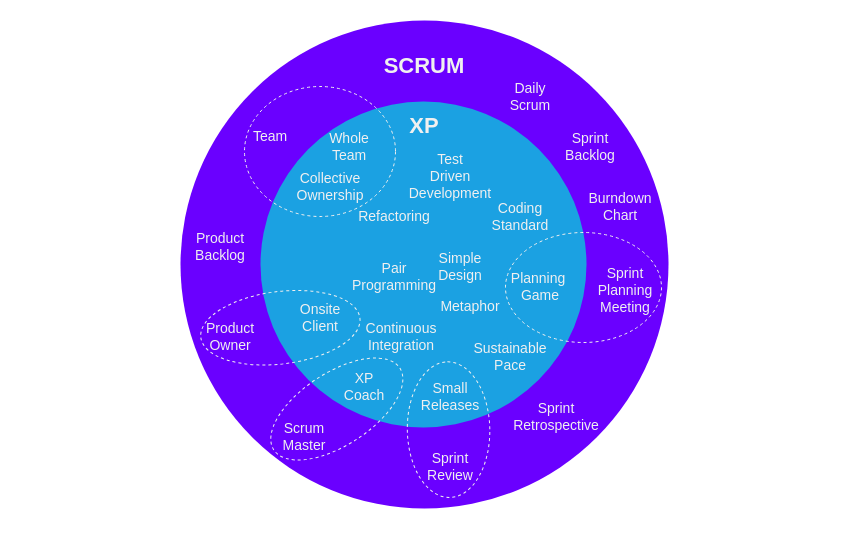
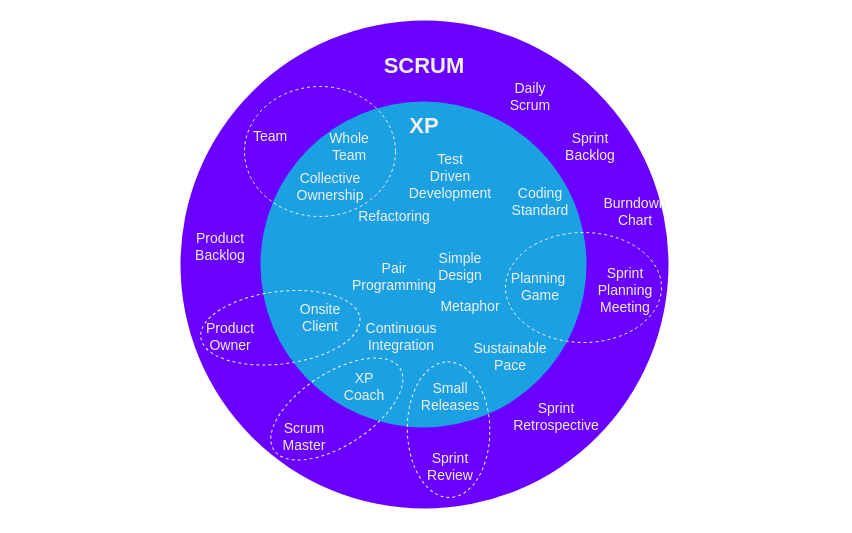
(621, 207) -> (636, 212)
(521, 217) -> (541, 202)
